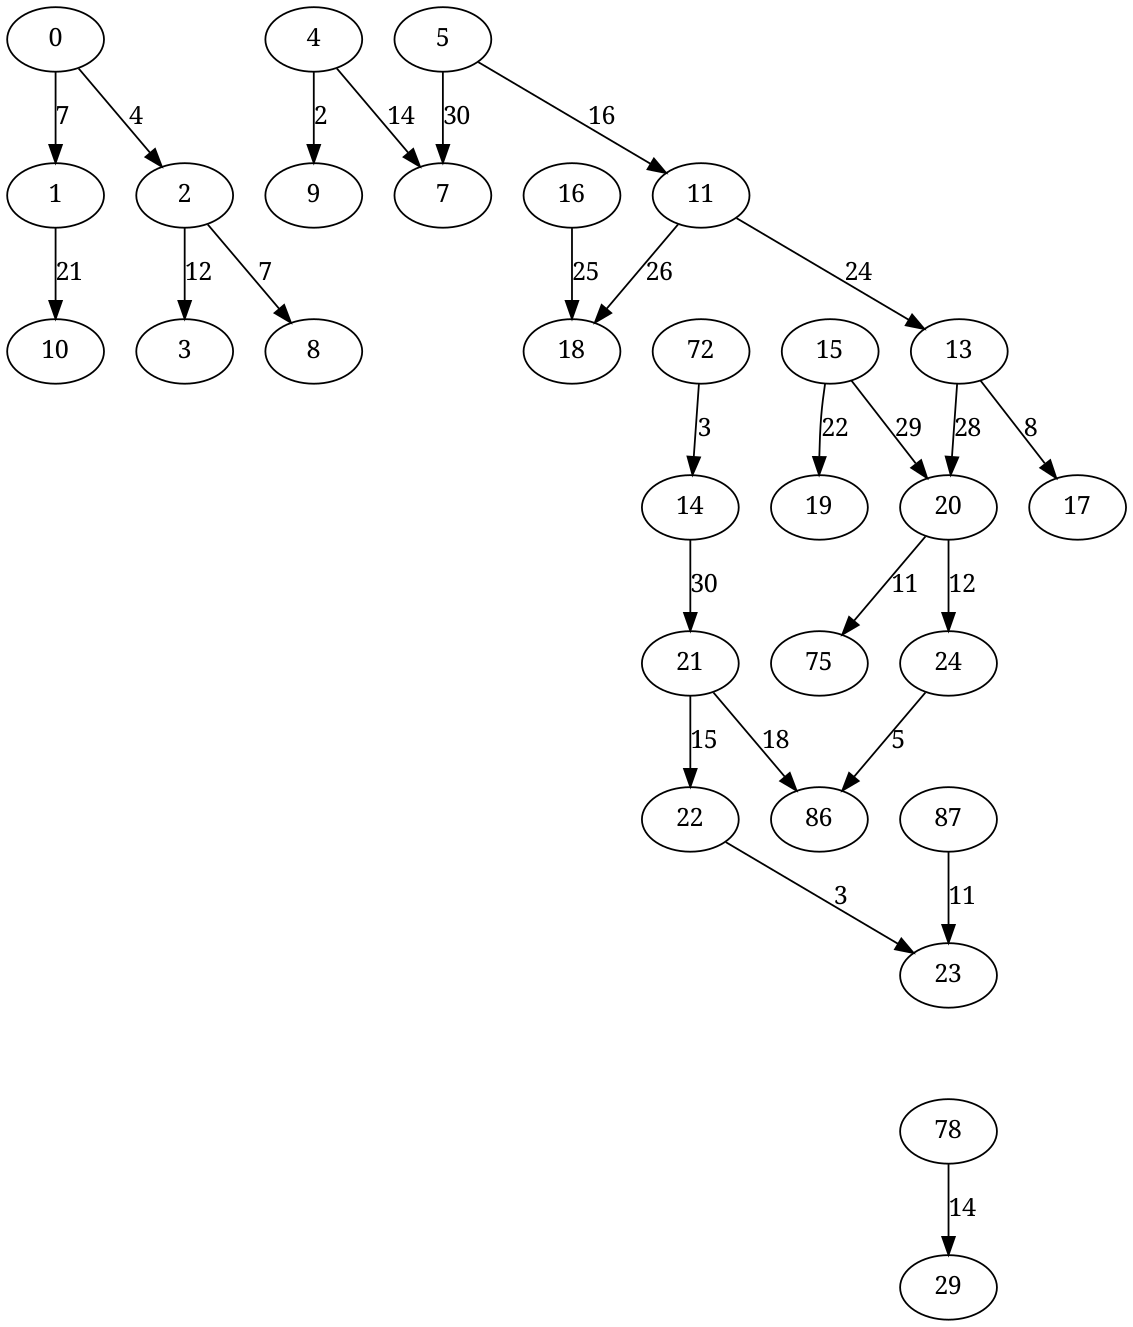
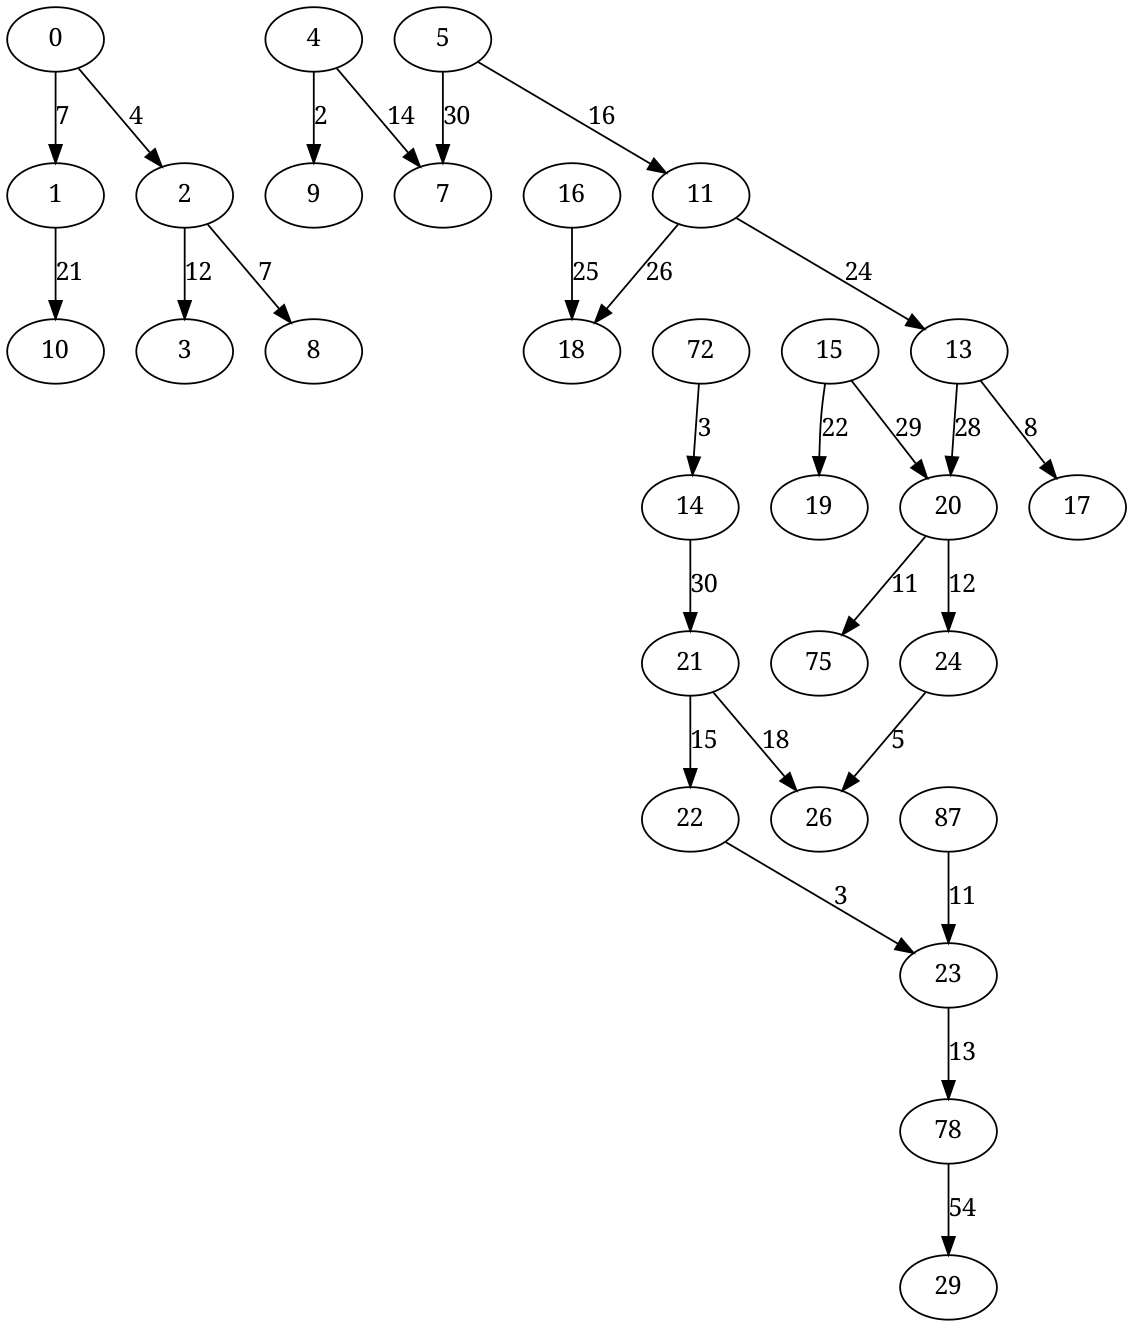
(819, 819) -> (819, 819)
none -> (949, 1044)
(963, 1209) -> (963, 1209)
